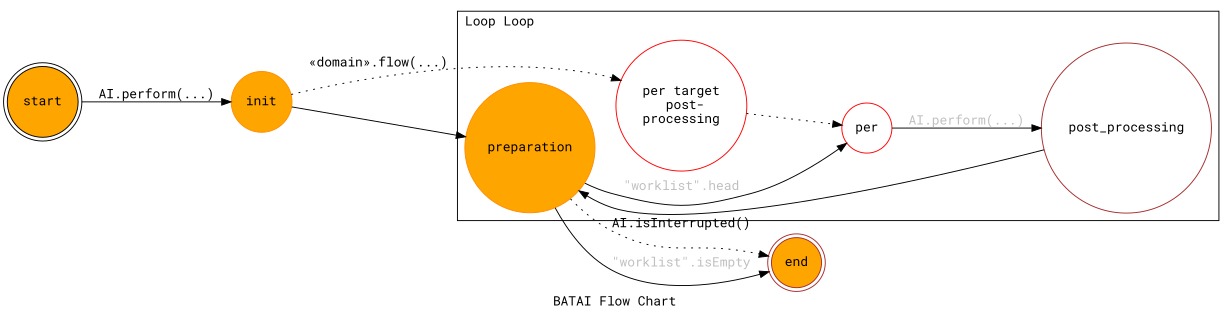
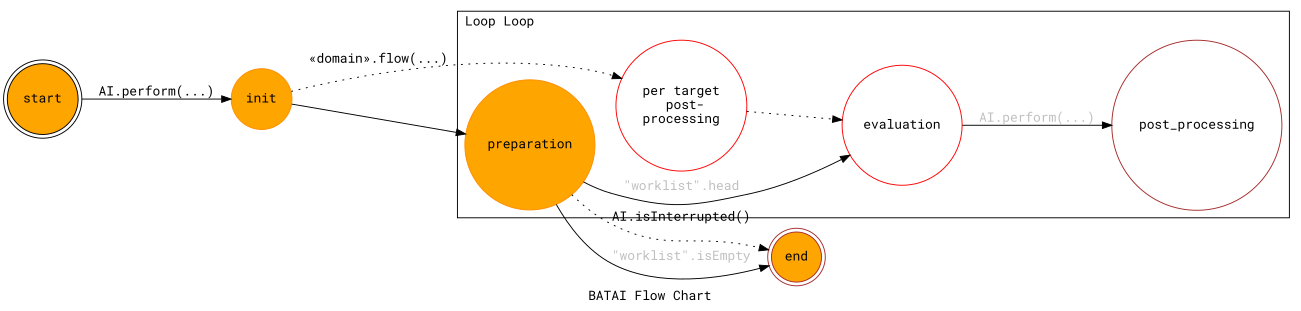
(867, 128) -> (902, 125)
(816, 199) -> none
